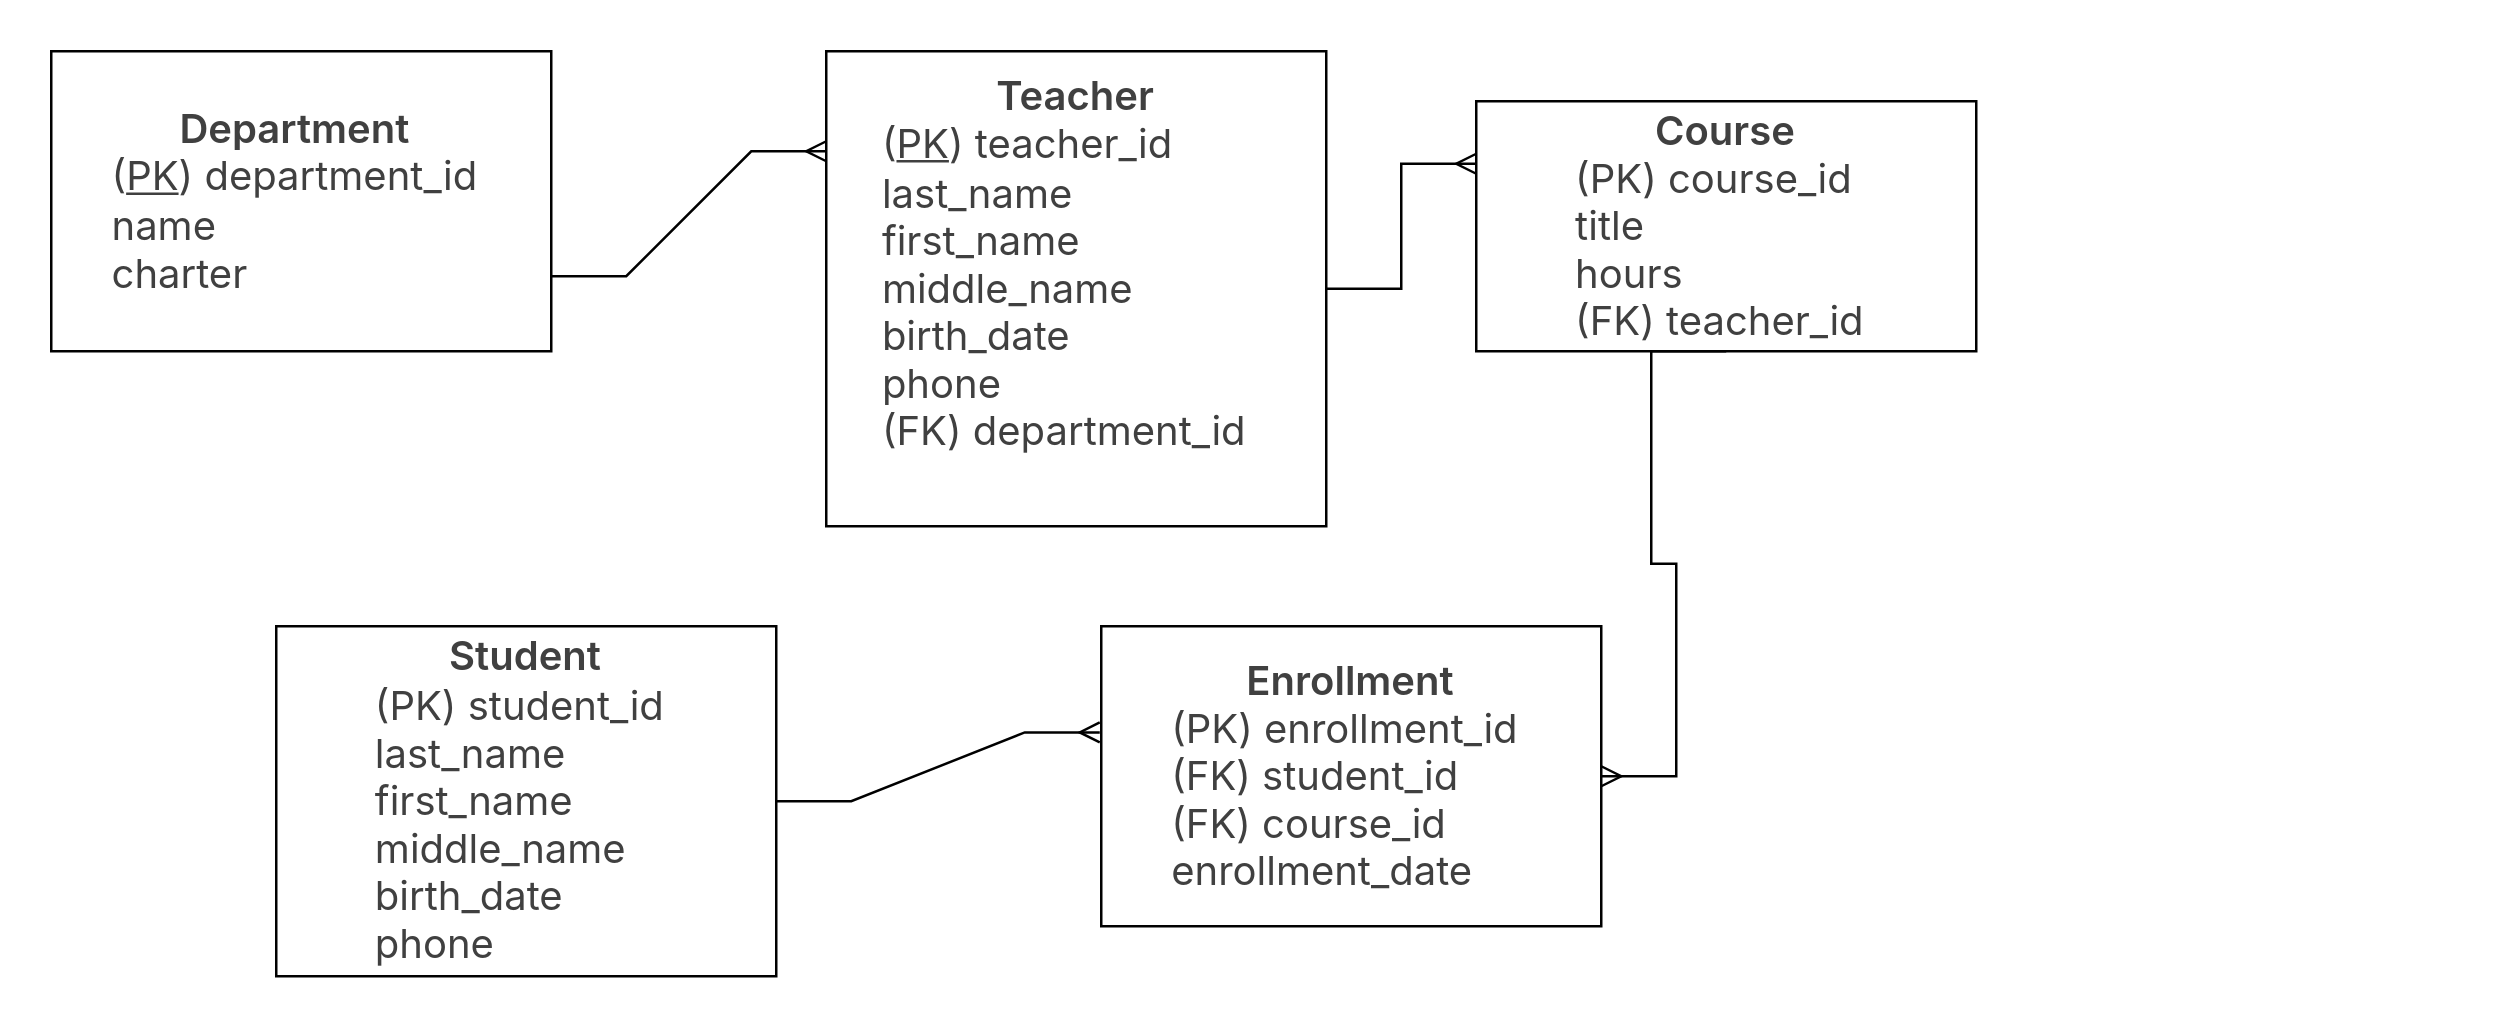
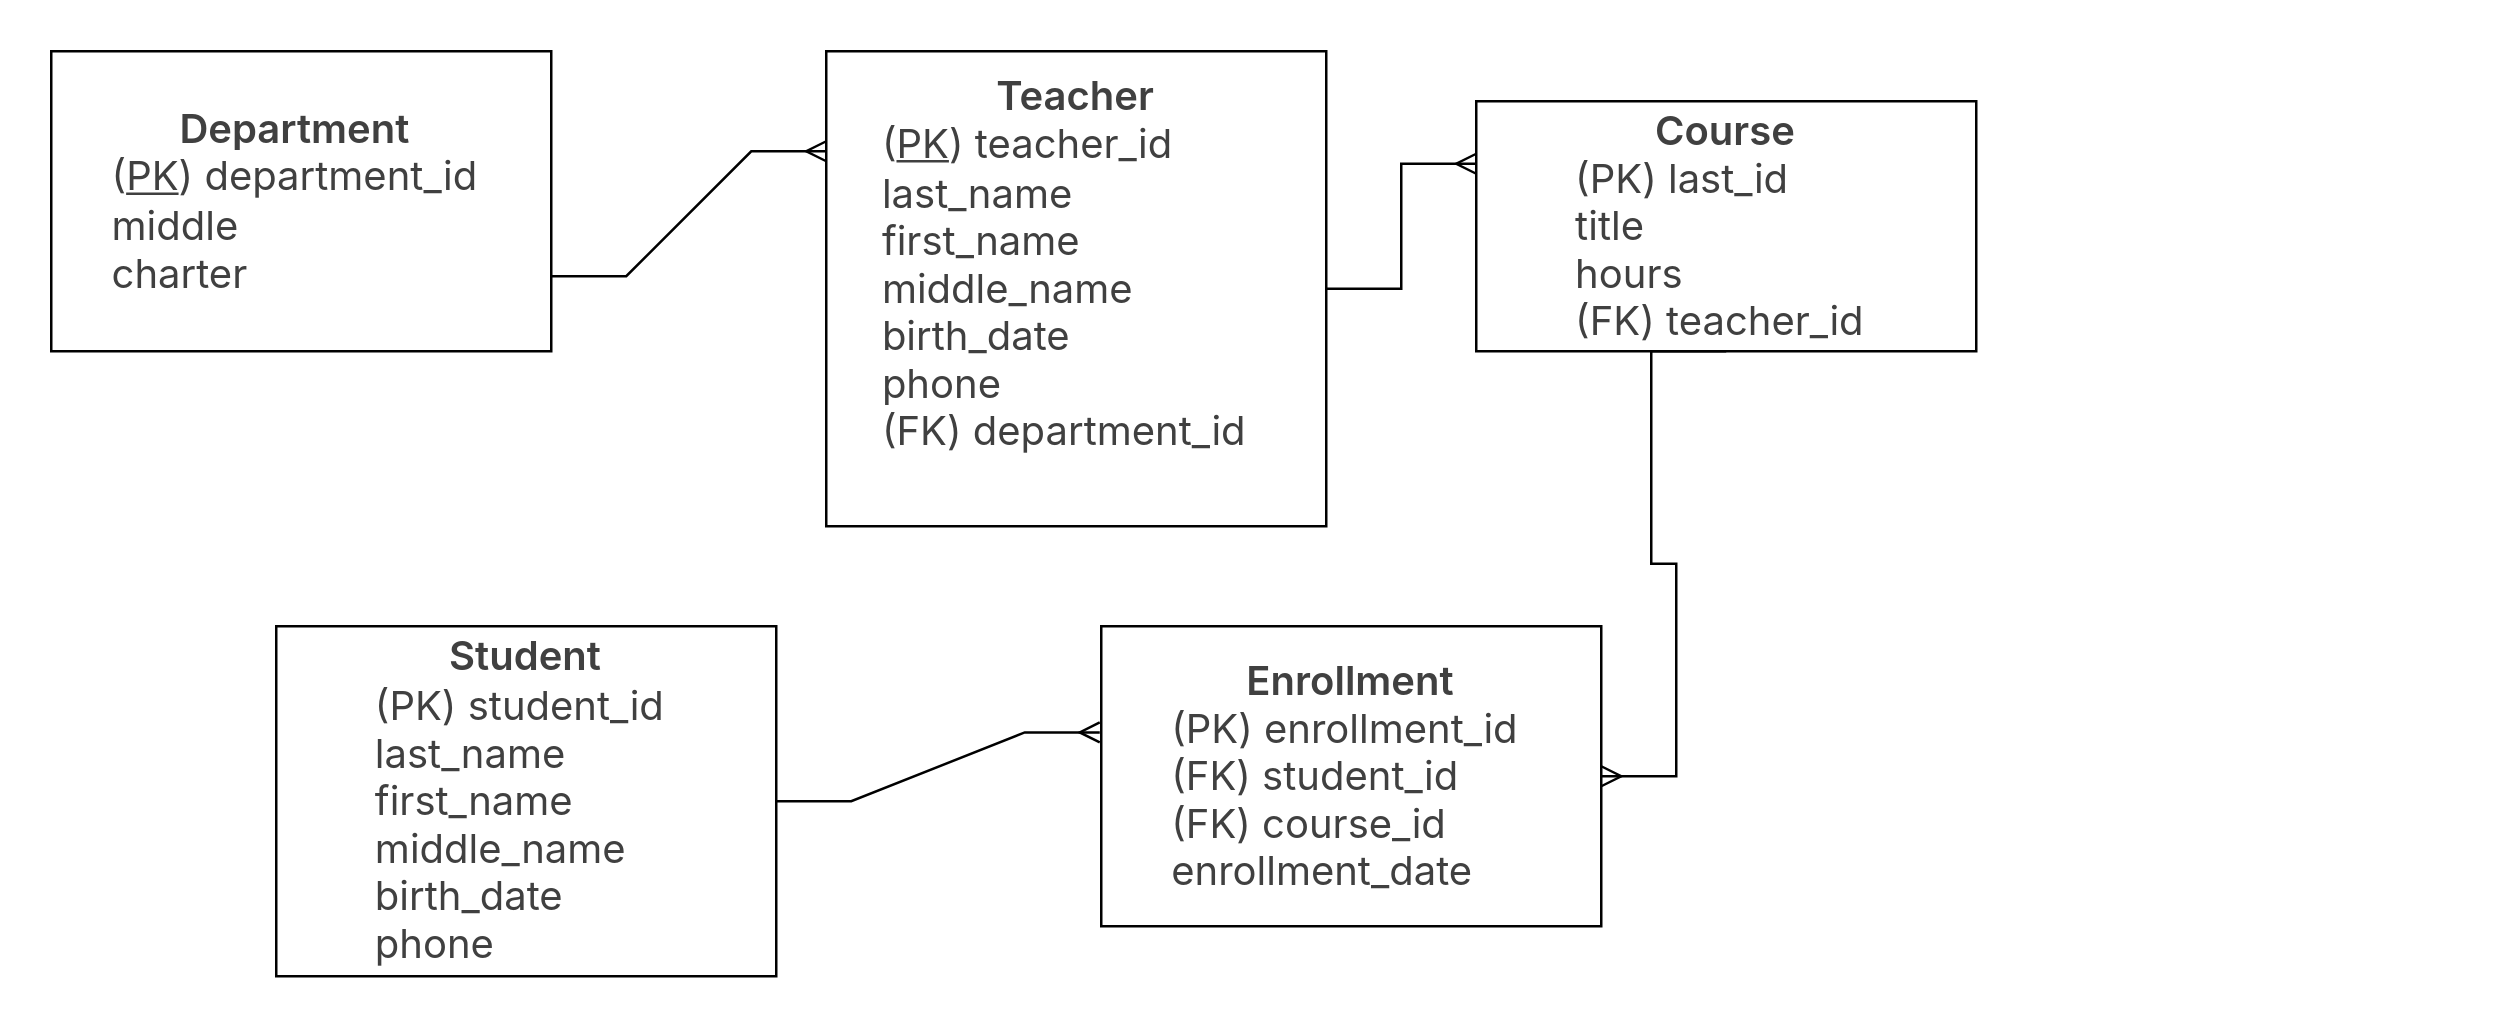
(301, 201) -> (301, 201)
(1726, 226) -> (1726, 226)
